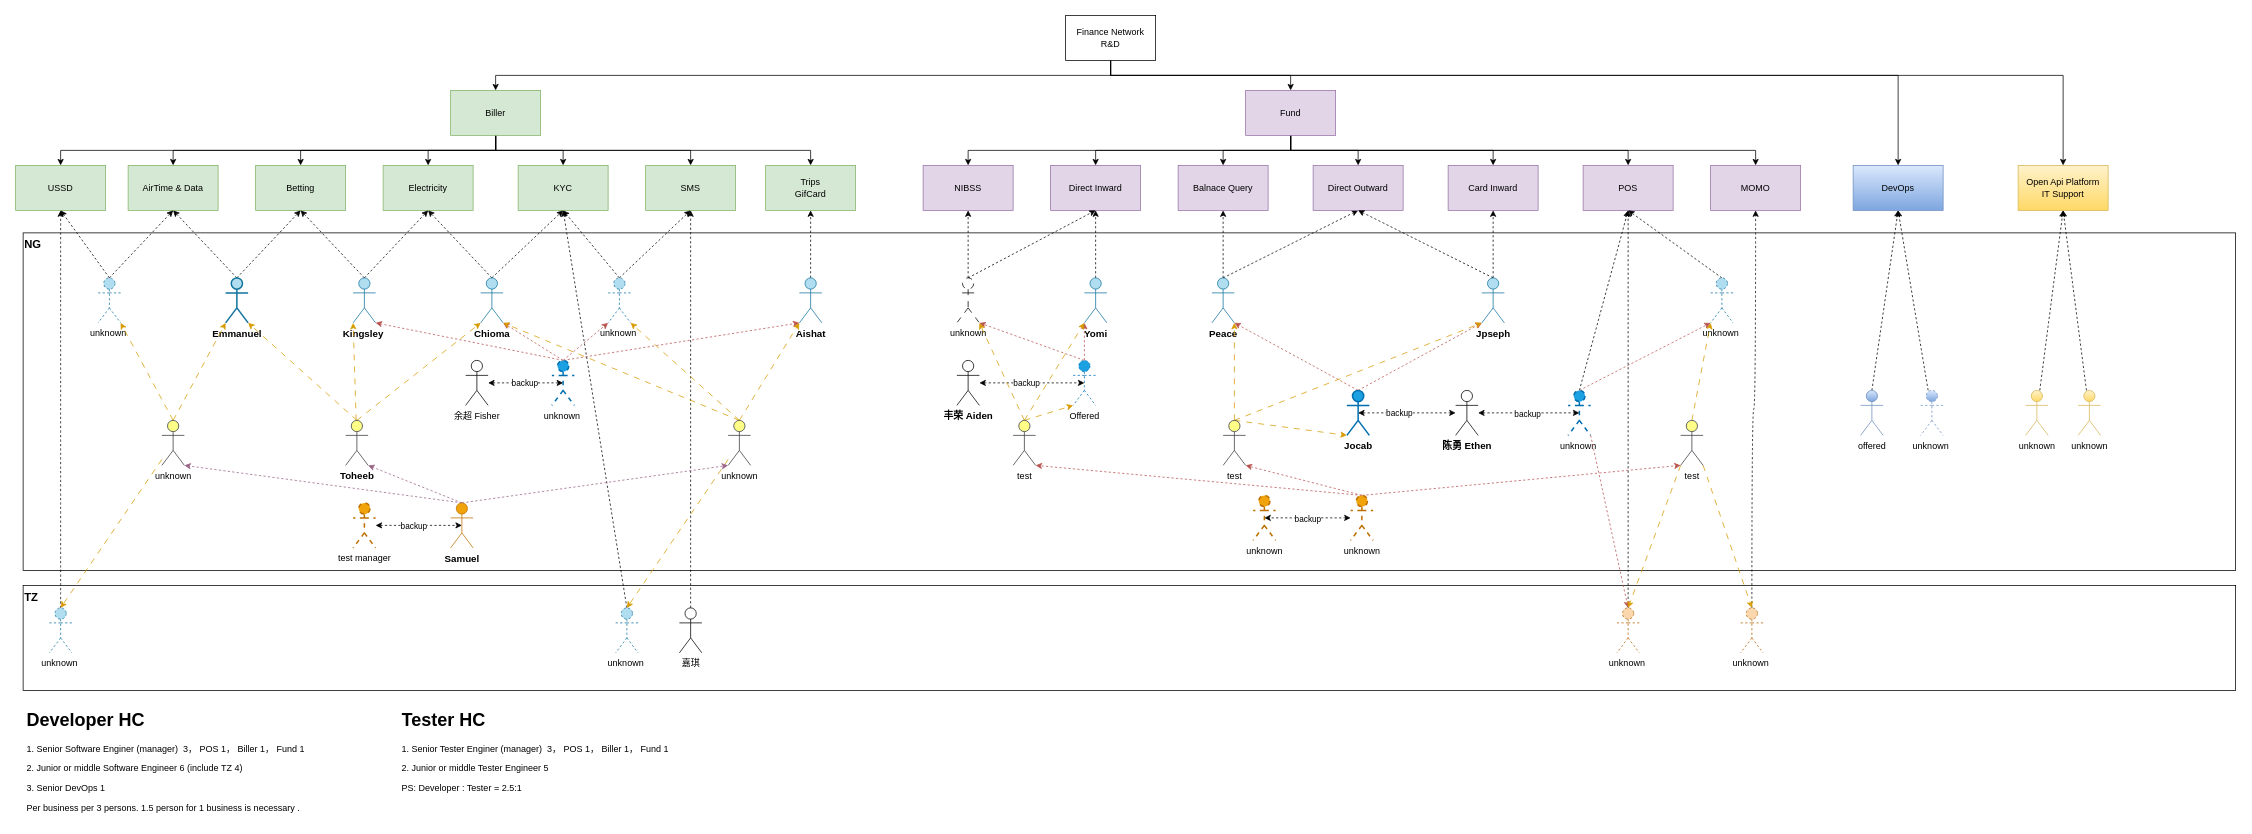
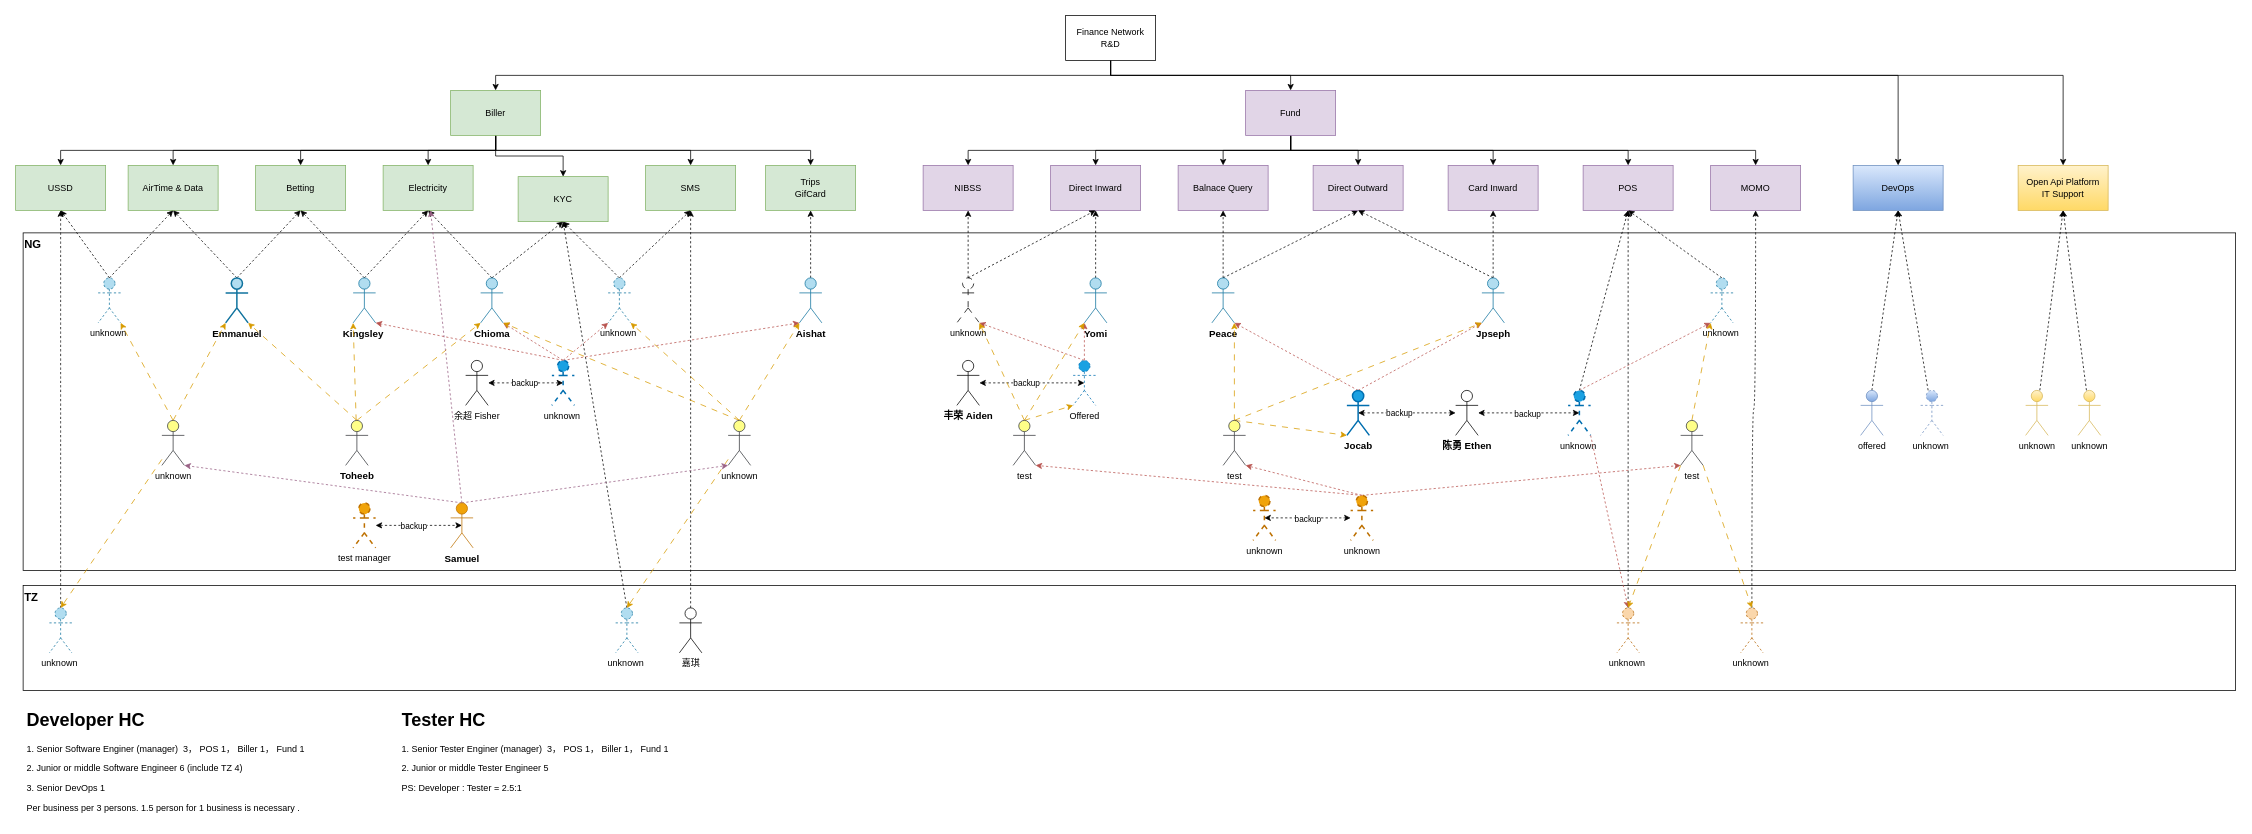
(563, 188) -> (563, 199)
(417, 485) -> (454, 428)
